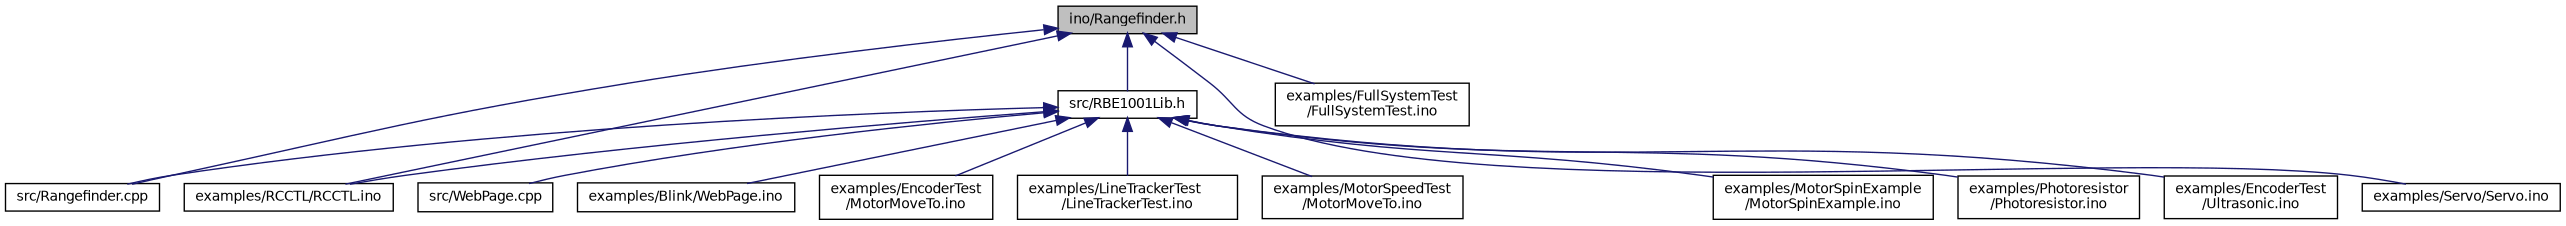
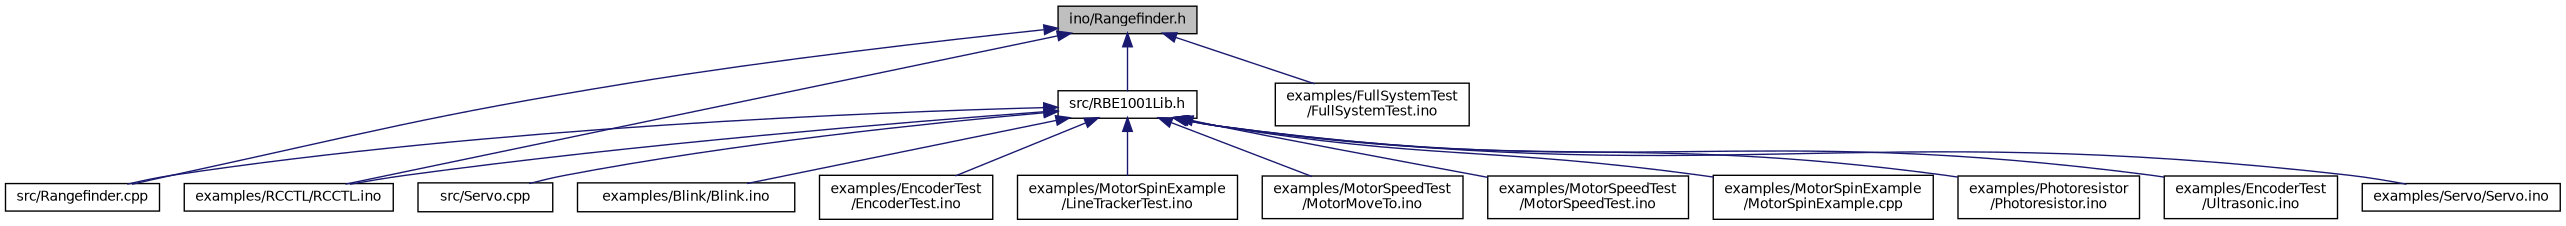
(1764, 172) -> (2041, 153)
(485, 197) -> (485, 197)
(686, 197) -> (686, 197)
(906, 197) -> (906, 197)
(1128, 197) -> (1128, 197)
none -> (1588, 197)
(1823, 197) -> (1823, 197)
